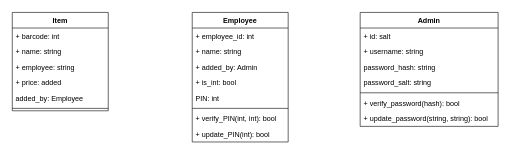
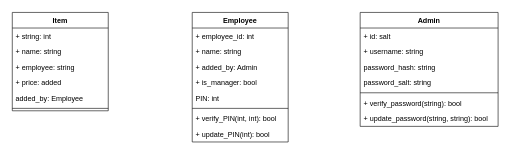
(40, 36) -> (37, 36)
(218, 83) -> (227, 83)
(417, 103) -> (420, 103)
